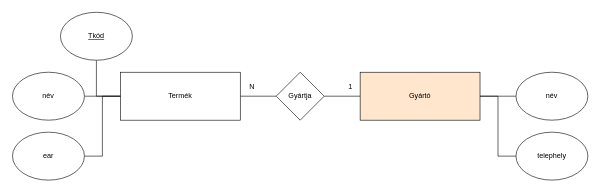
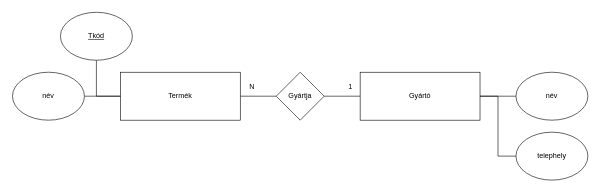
(420, 96) -> (420, 96)
(102, 136) -> none
(48, 156) -> none
